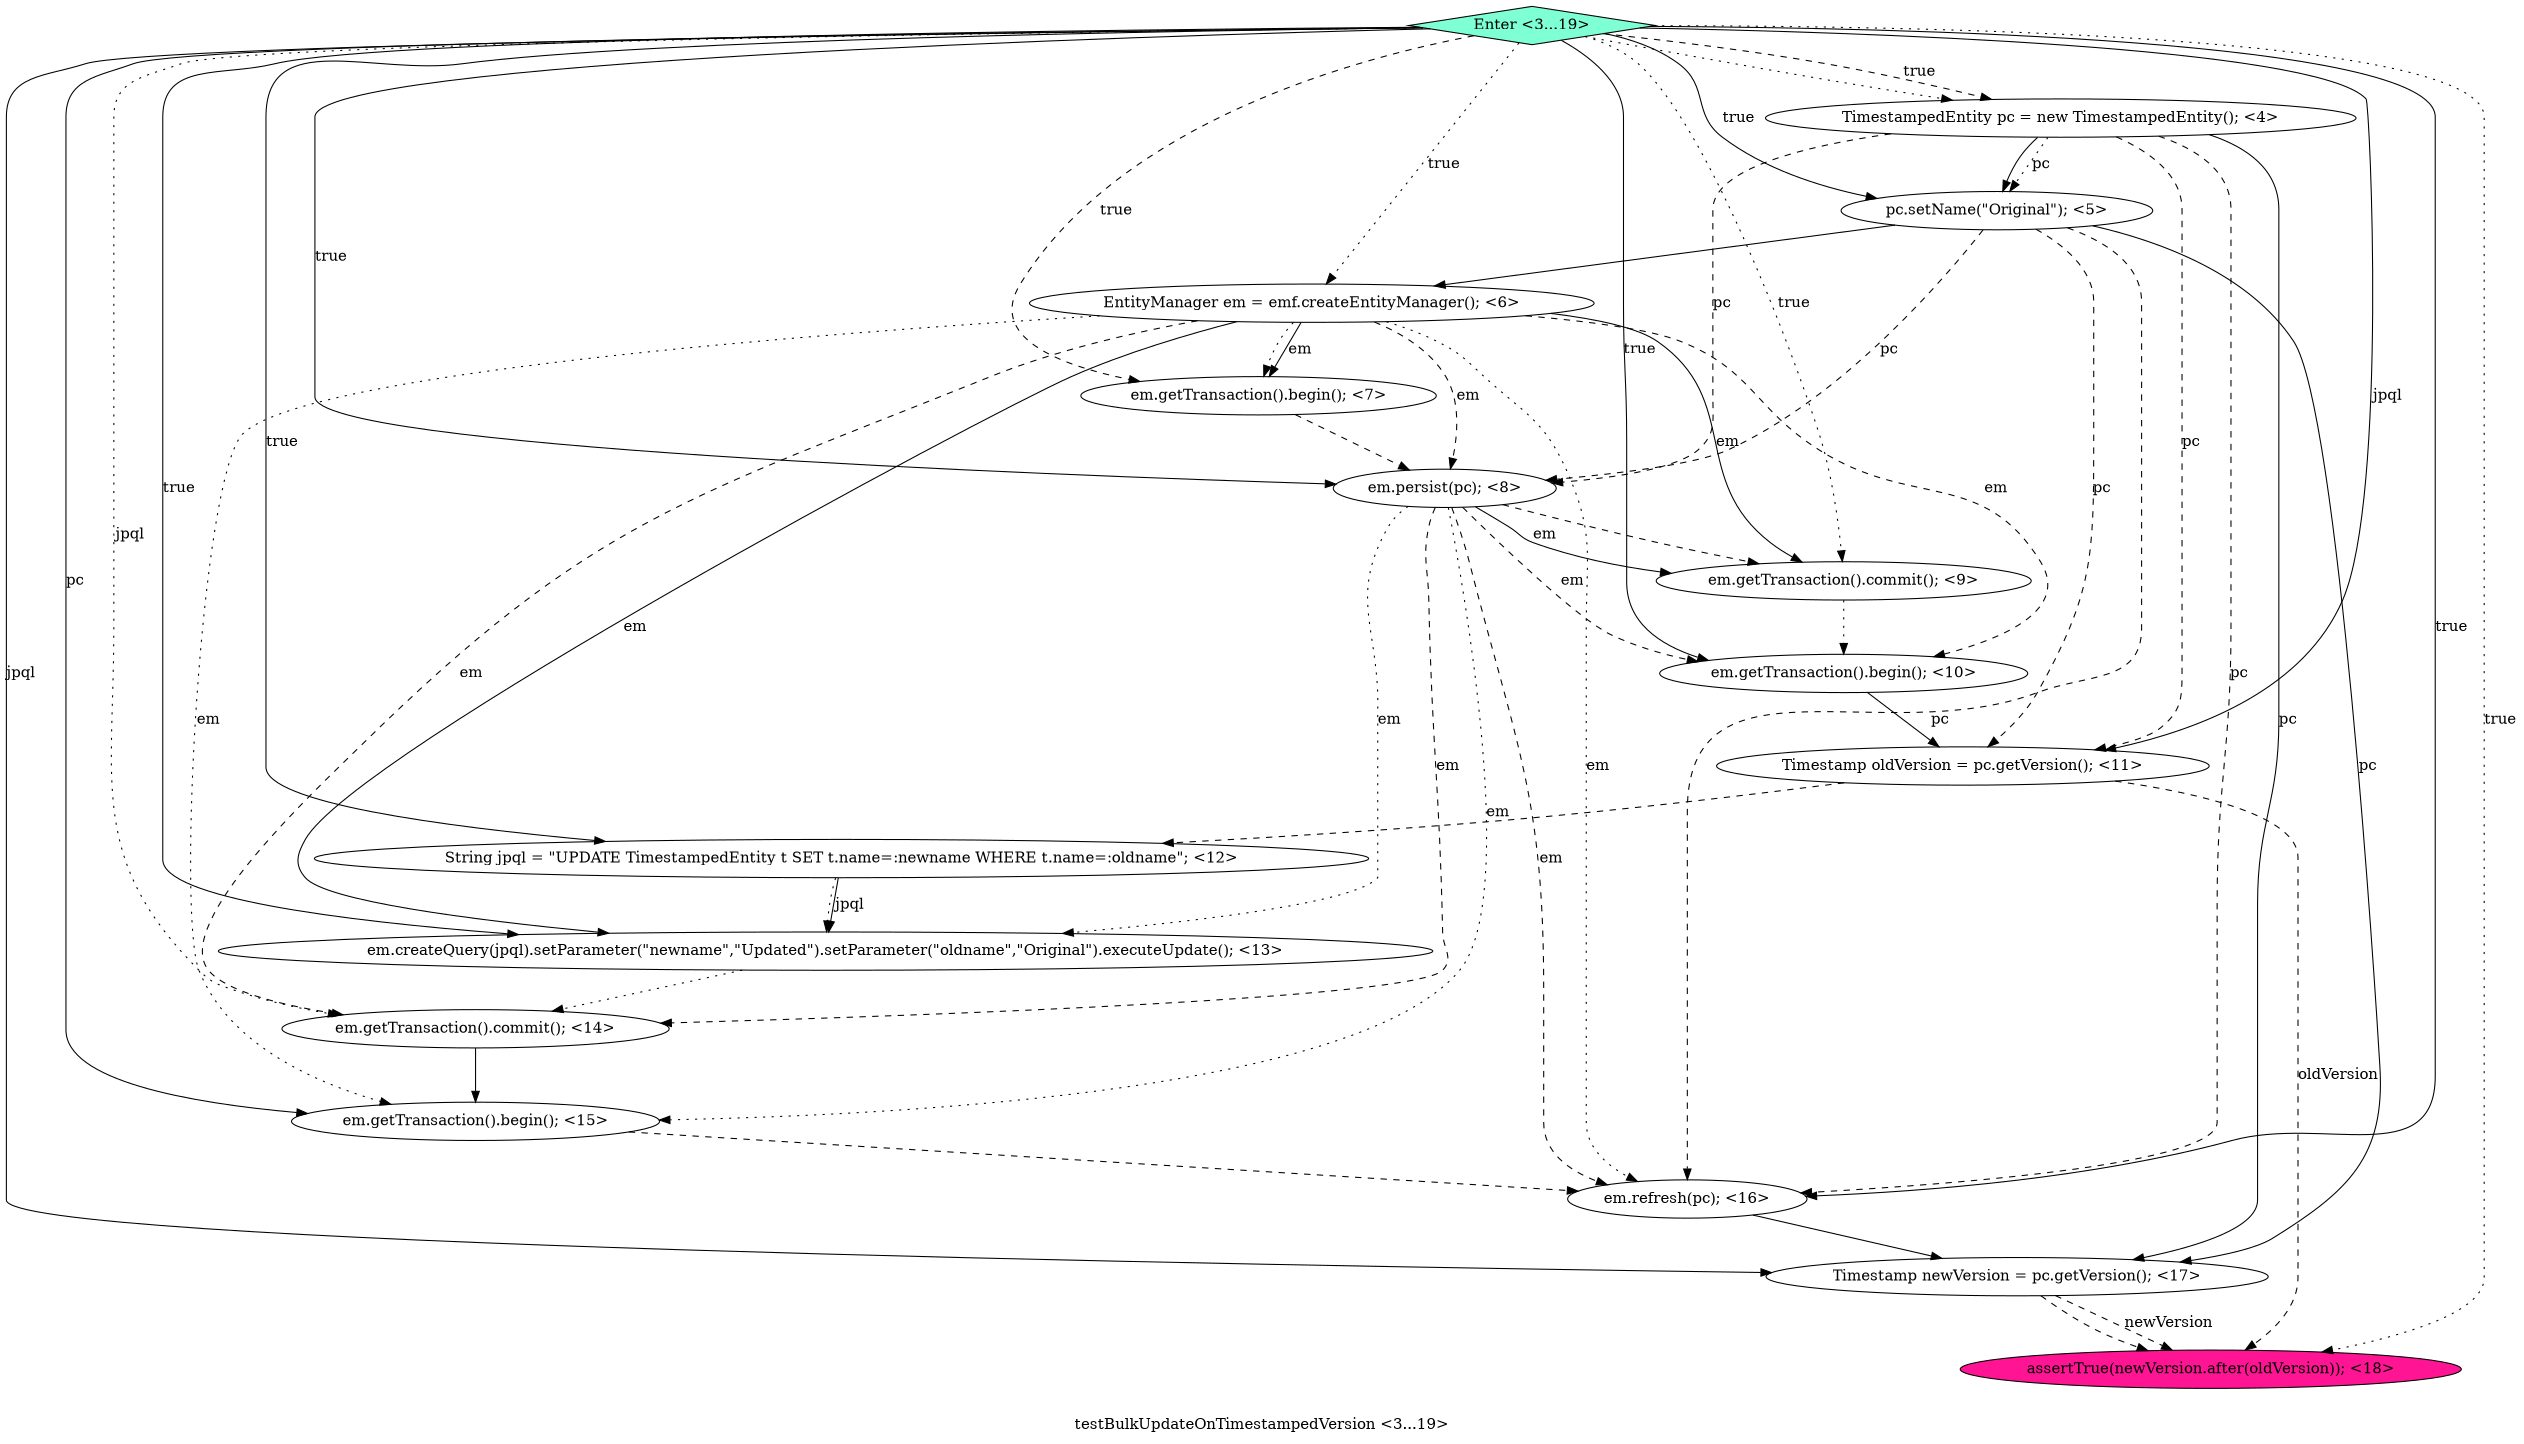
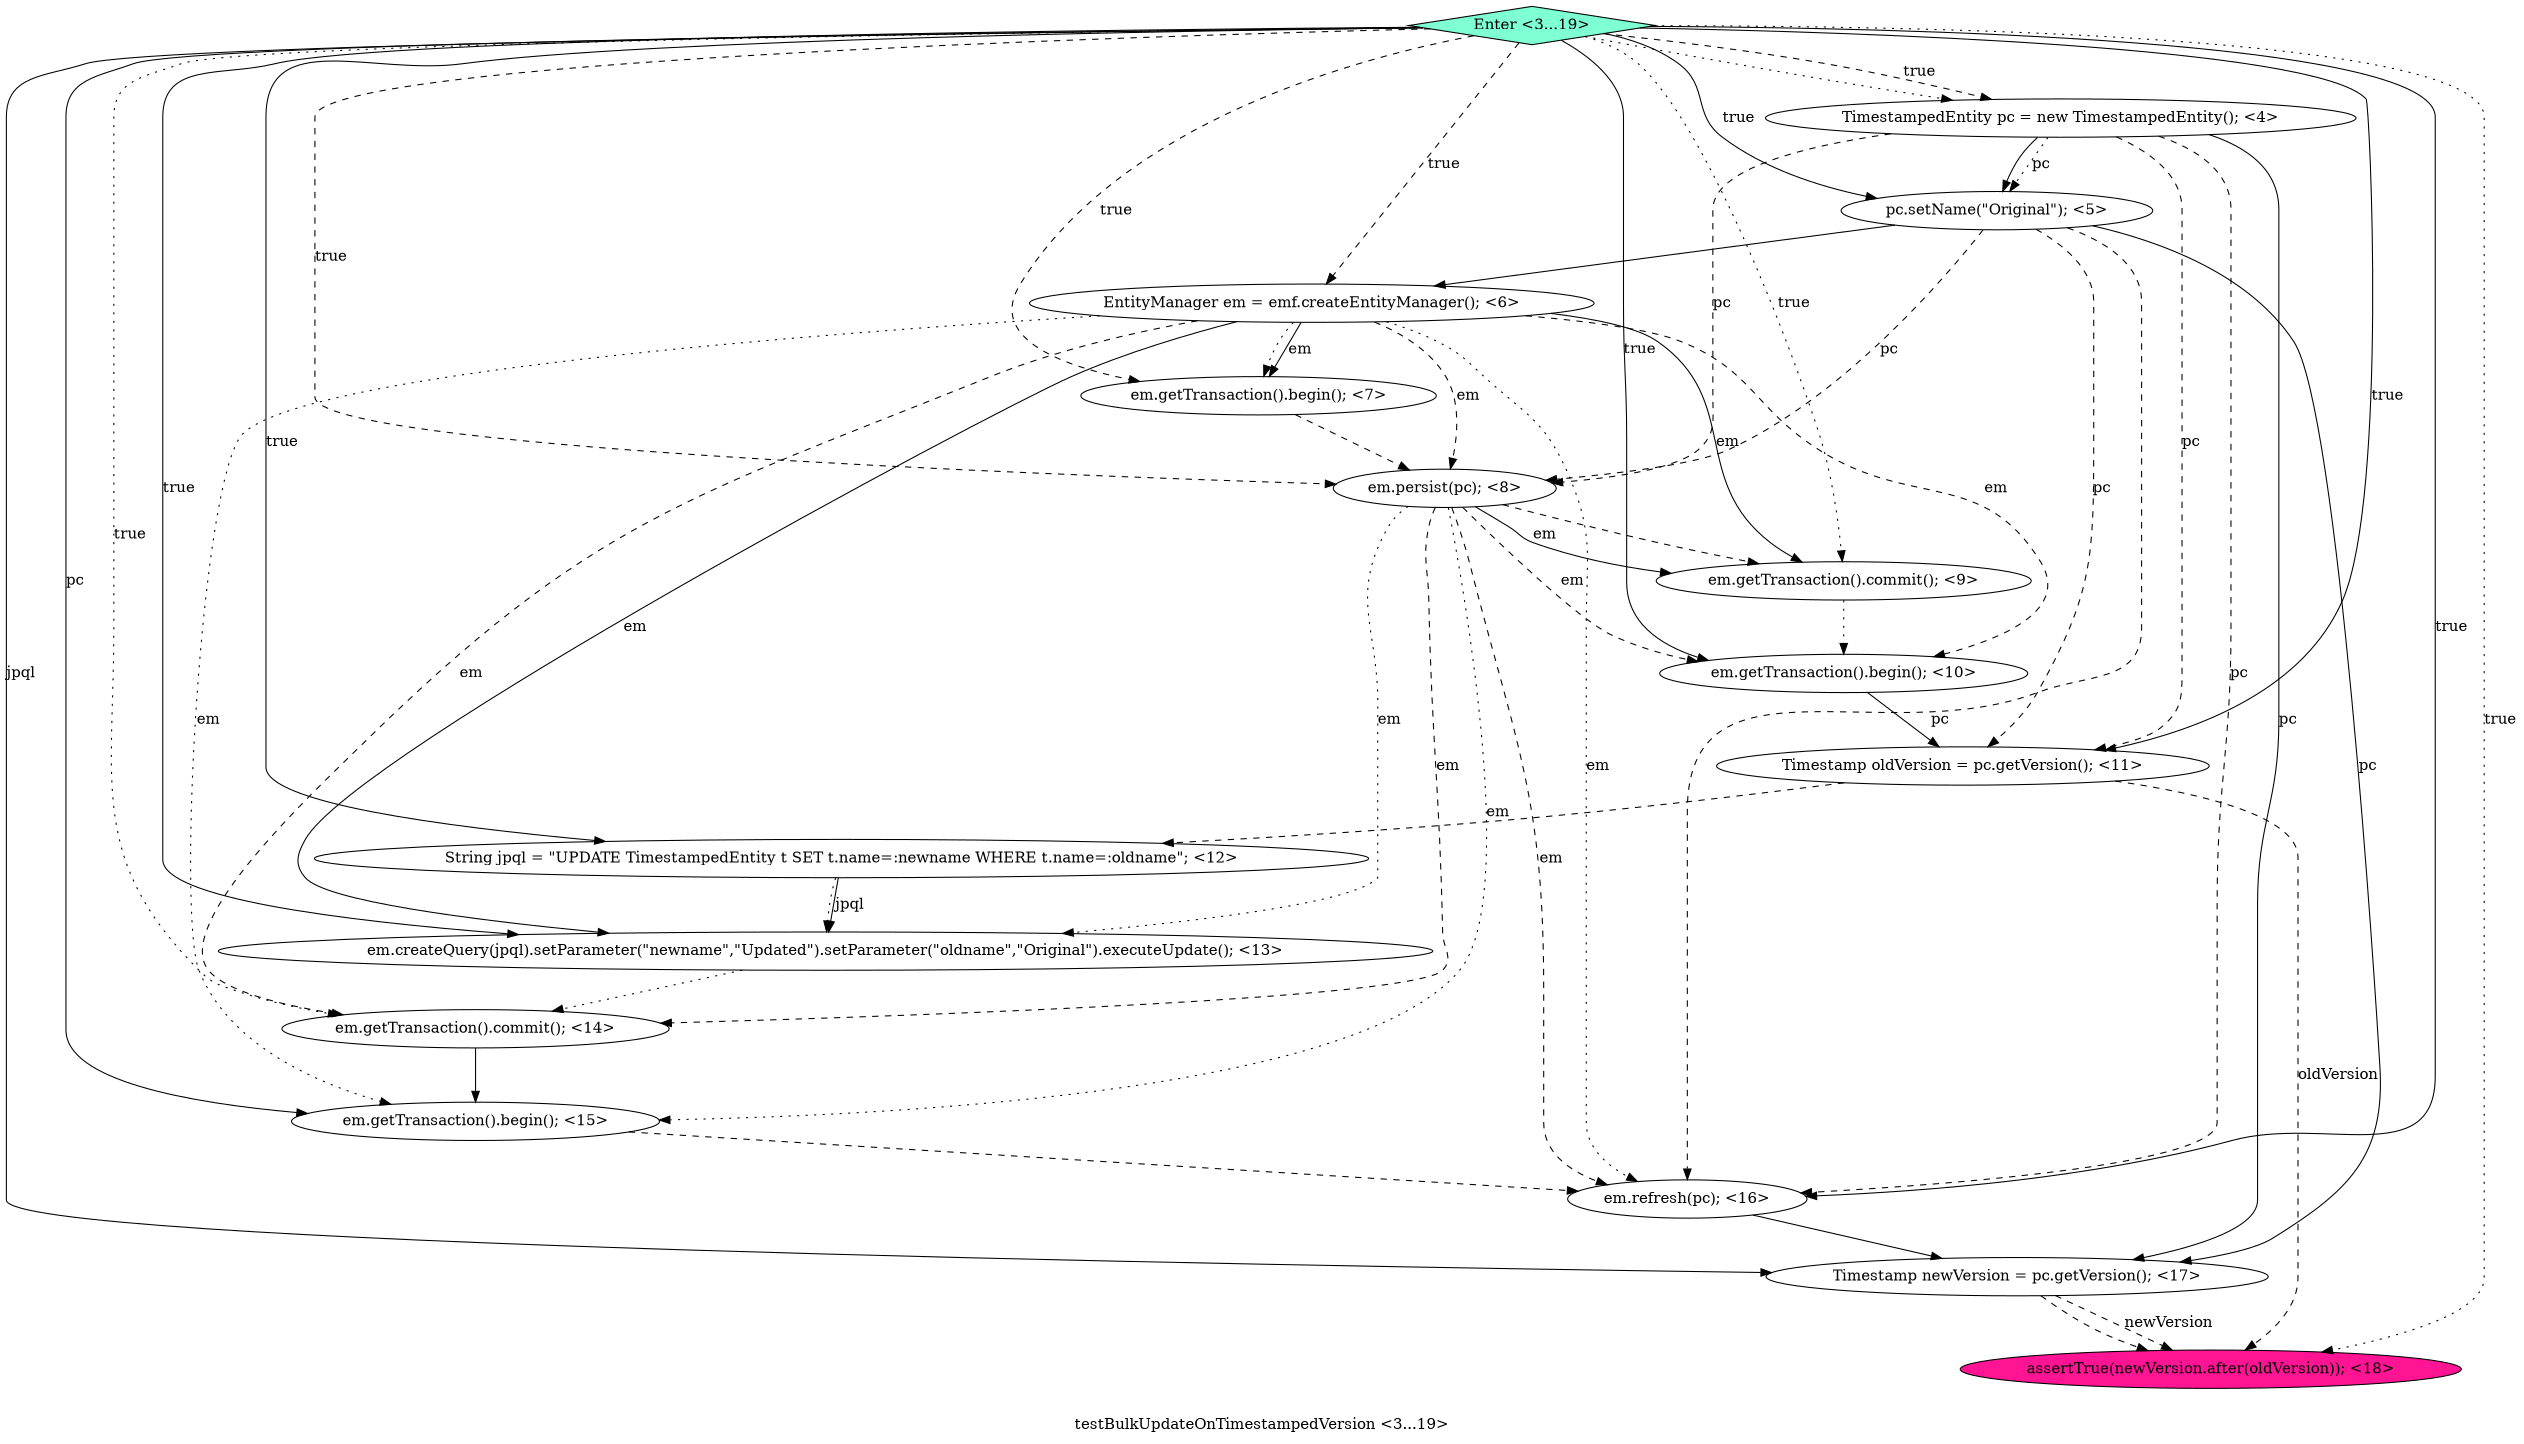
(1426, 159) -> (1426, 159)
(315, 204) -> (315, 204)
(2388, 396) -> (2388, 396)
(130, 535) -> (130, 535)
